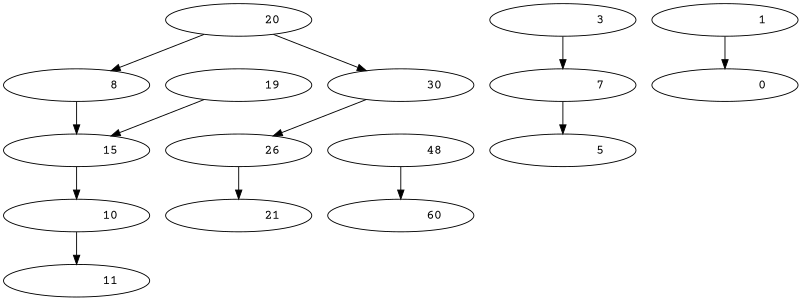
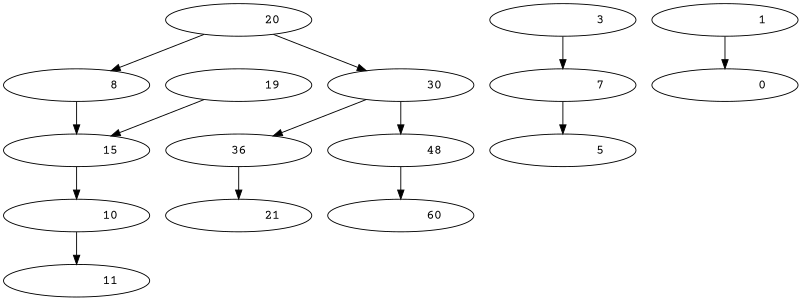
none -> (401, 113)
(239, 150) -> (239, 150)
